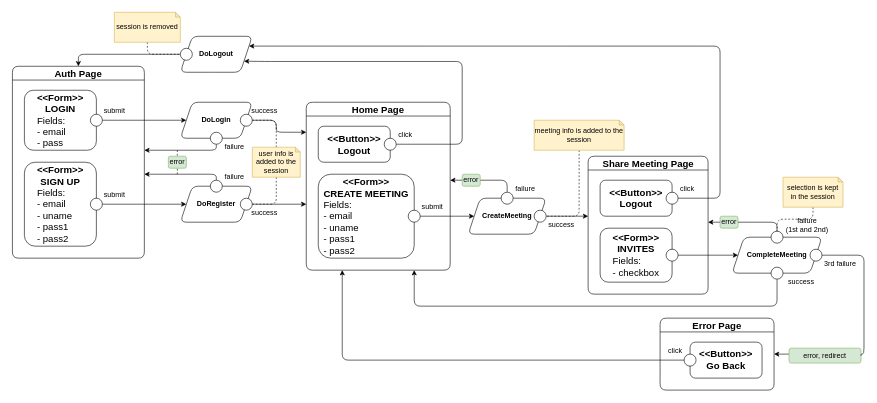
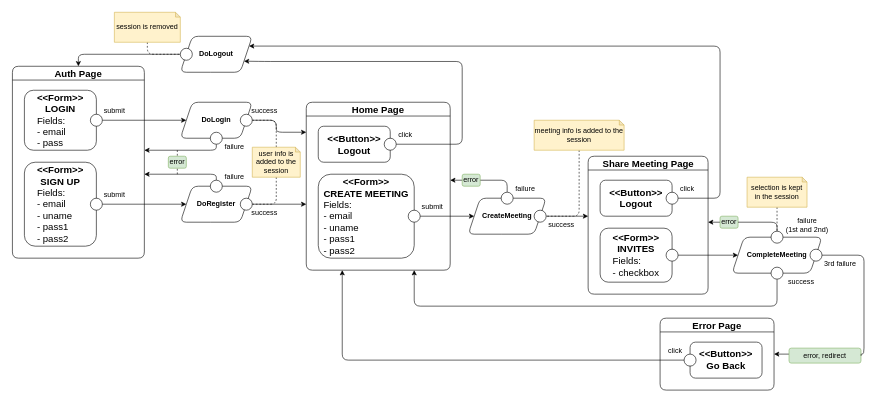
(813, 192) -> (777, 192)
